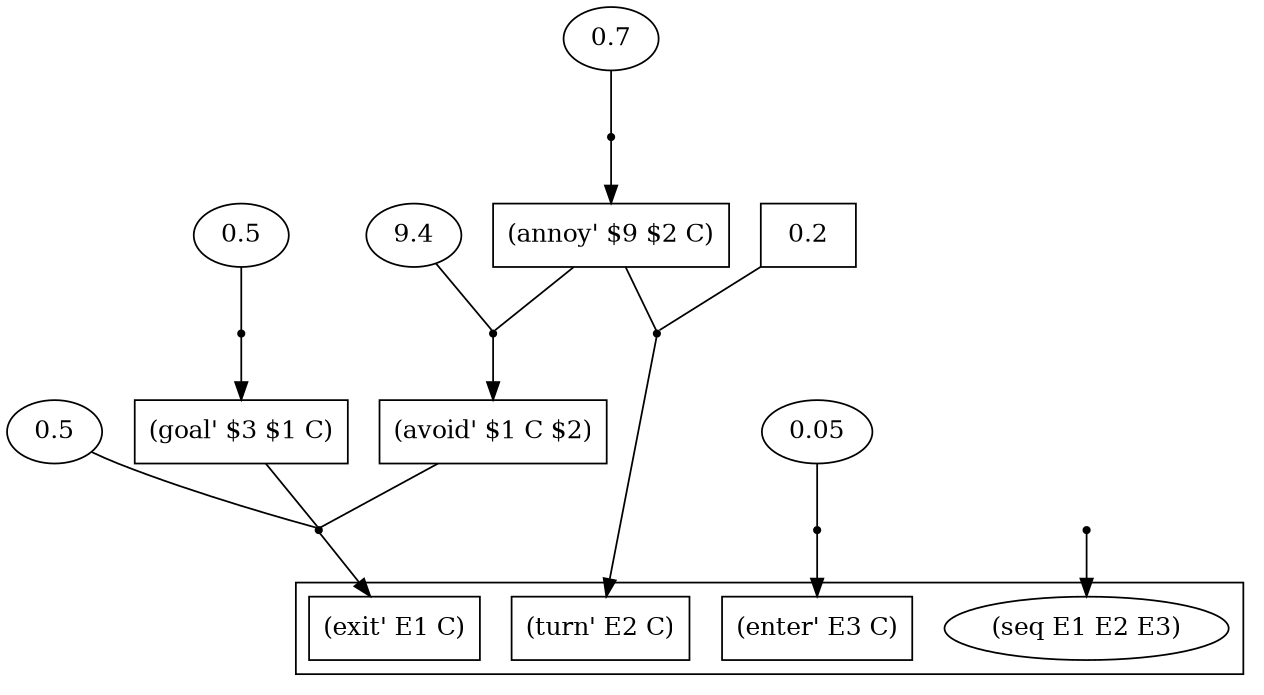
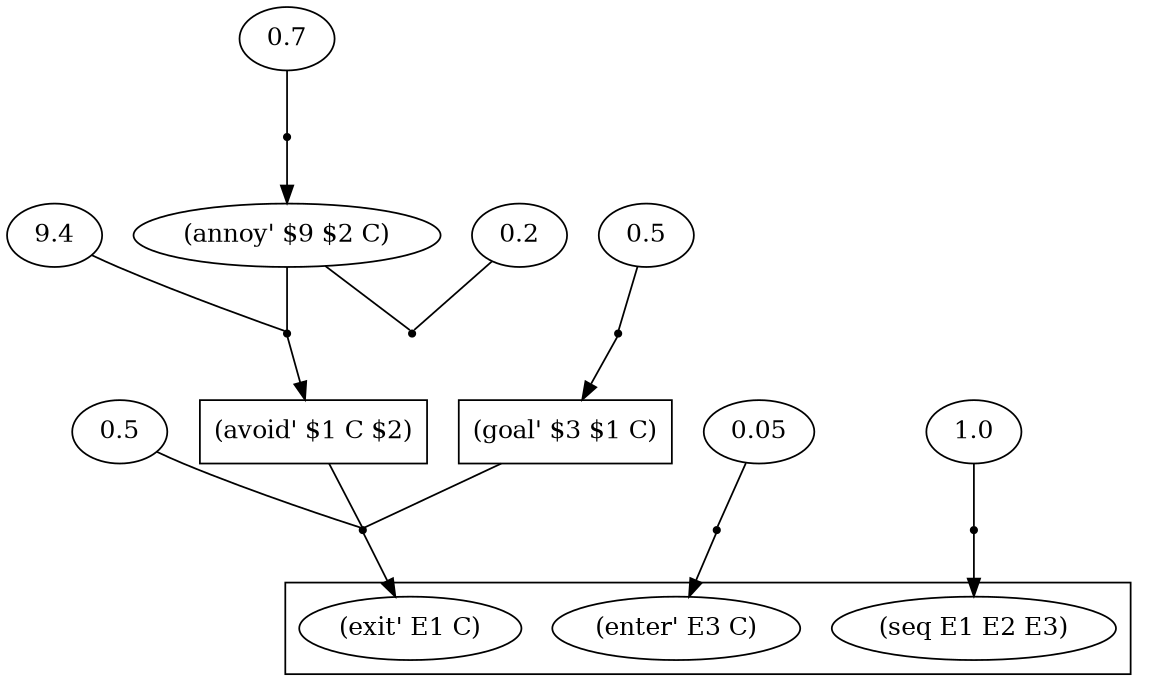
(611, 235) -> (287, 235)
(808, 235) -> (520, 235)
none -> (974, 432)
(394, 628) -> (410, 628)
(601, 628) -> none
(817, 628) -> (676, 628)
